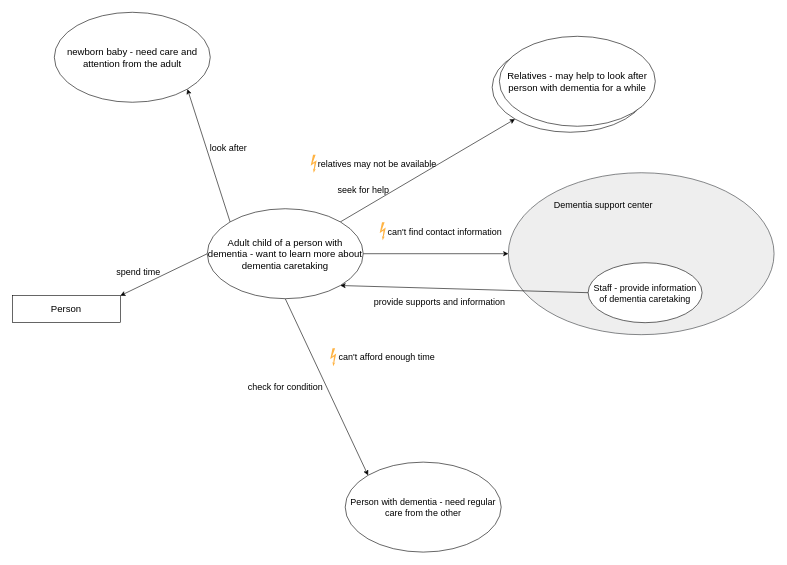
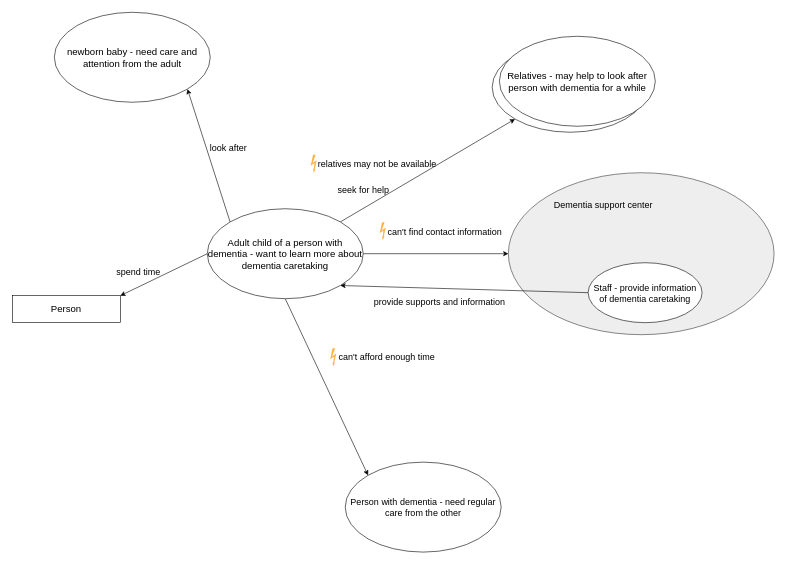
(285, 387) -> none
